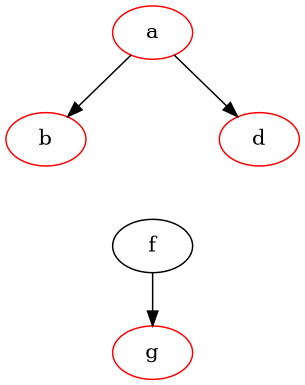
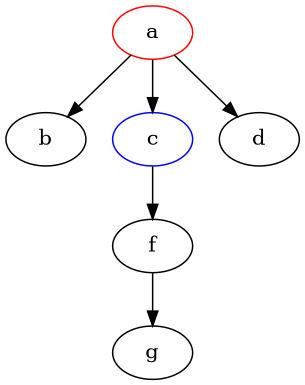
(46, 139) -> (46, 139)
none -> (153, 139)
(259, 139) -> (259, 139)
(153, 353) -> (153, 353)
